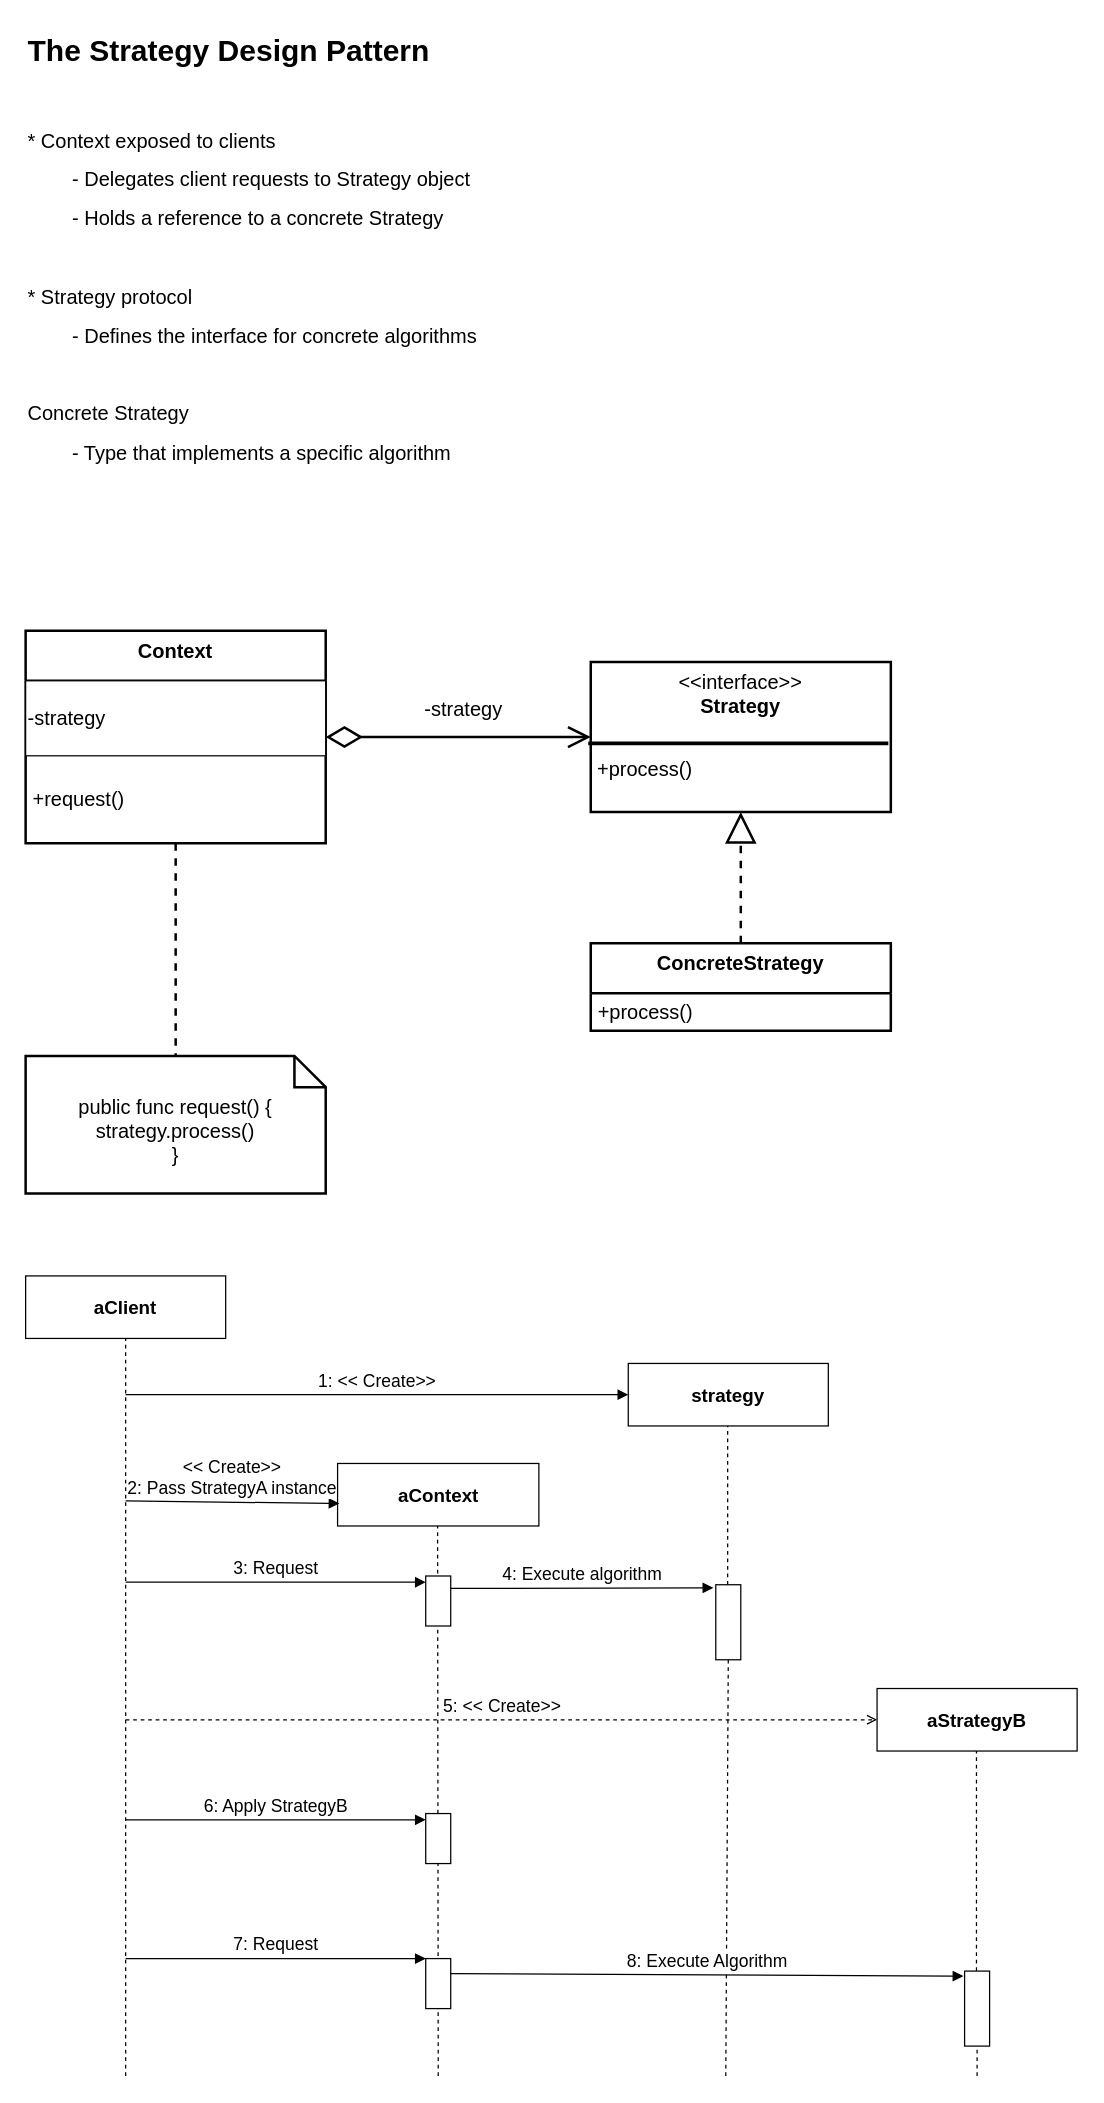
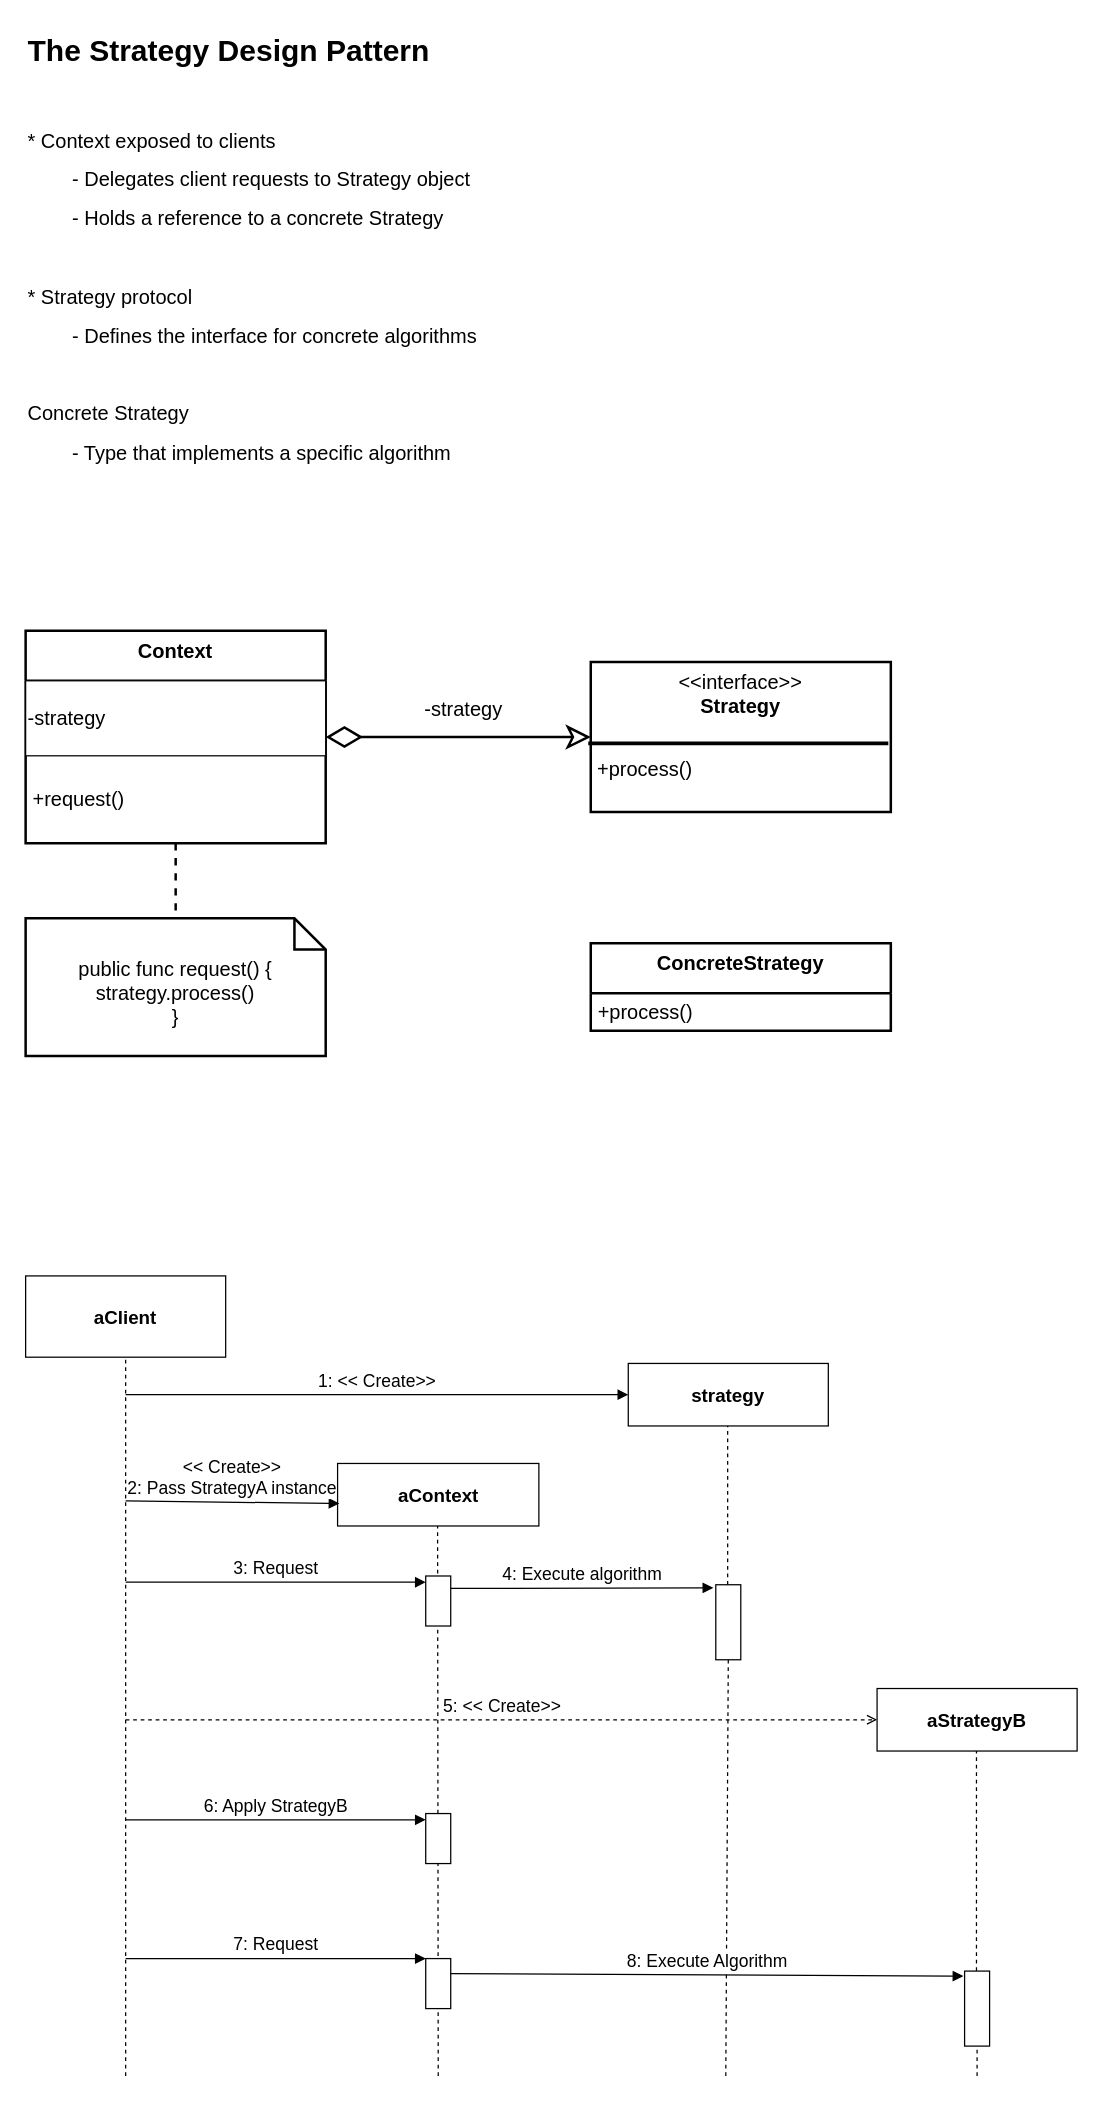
(576, 737) -> (570, 737)
(741, 893) -> none
(176, 1124) -> (176, 987)
(126, 1307) -> (126, 1316)
